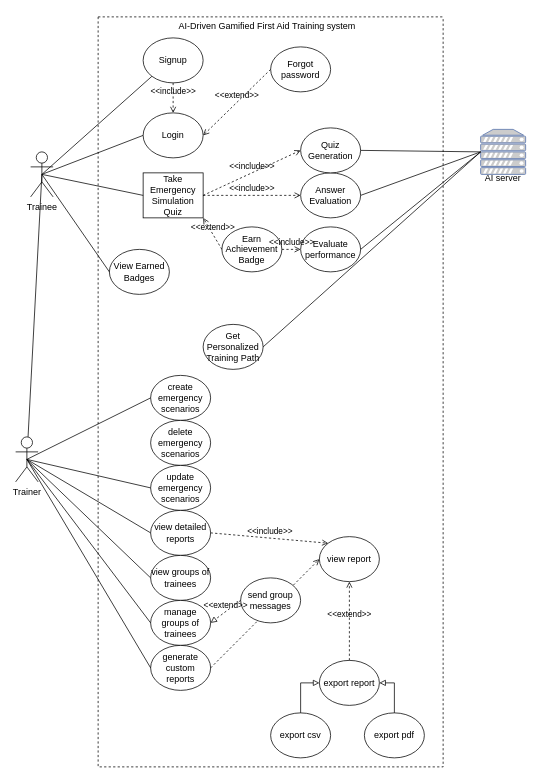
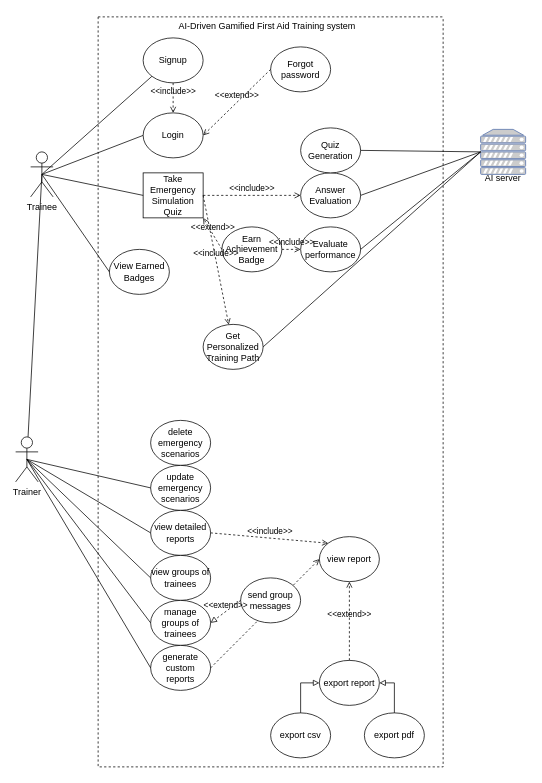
(253, 172) -> (219, 278)
(180, 398) -> none
(94, 426) -> none
